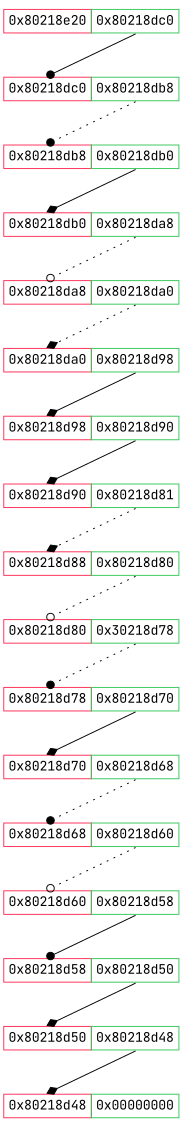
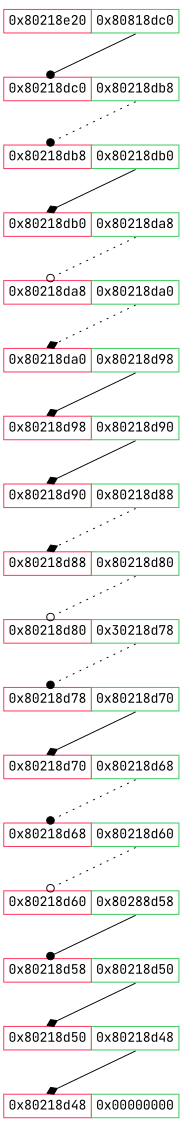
(135, 21) -> (135, 21)
(135, 495) -> (135, 495)
(135, 902) -> (135, 902)
